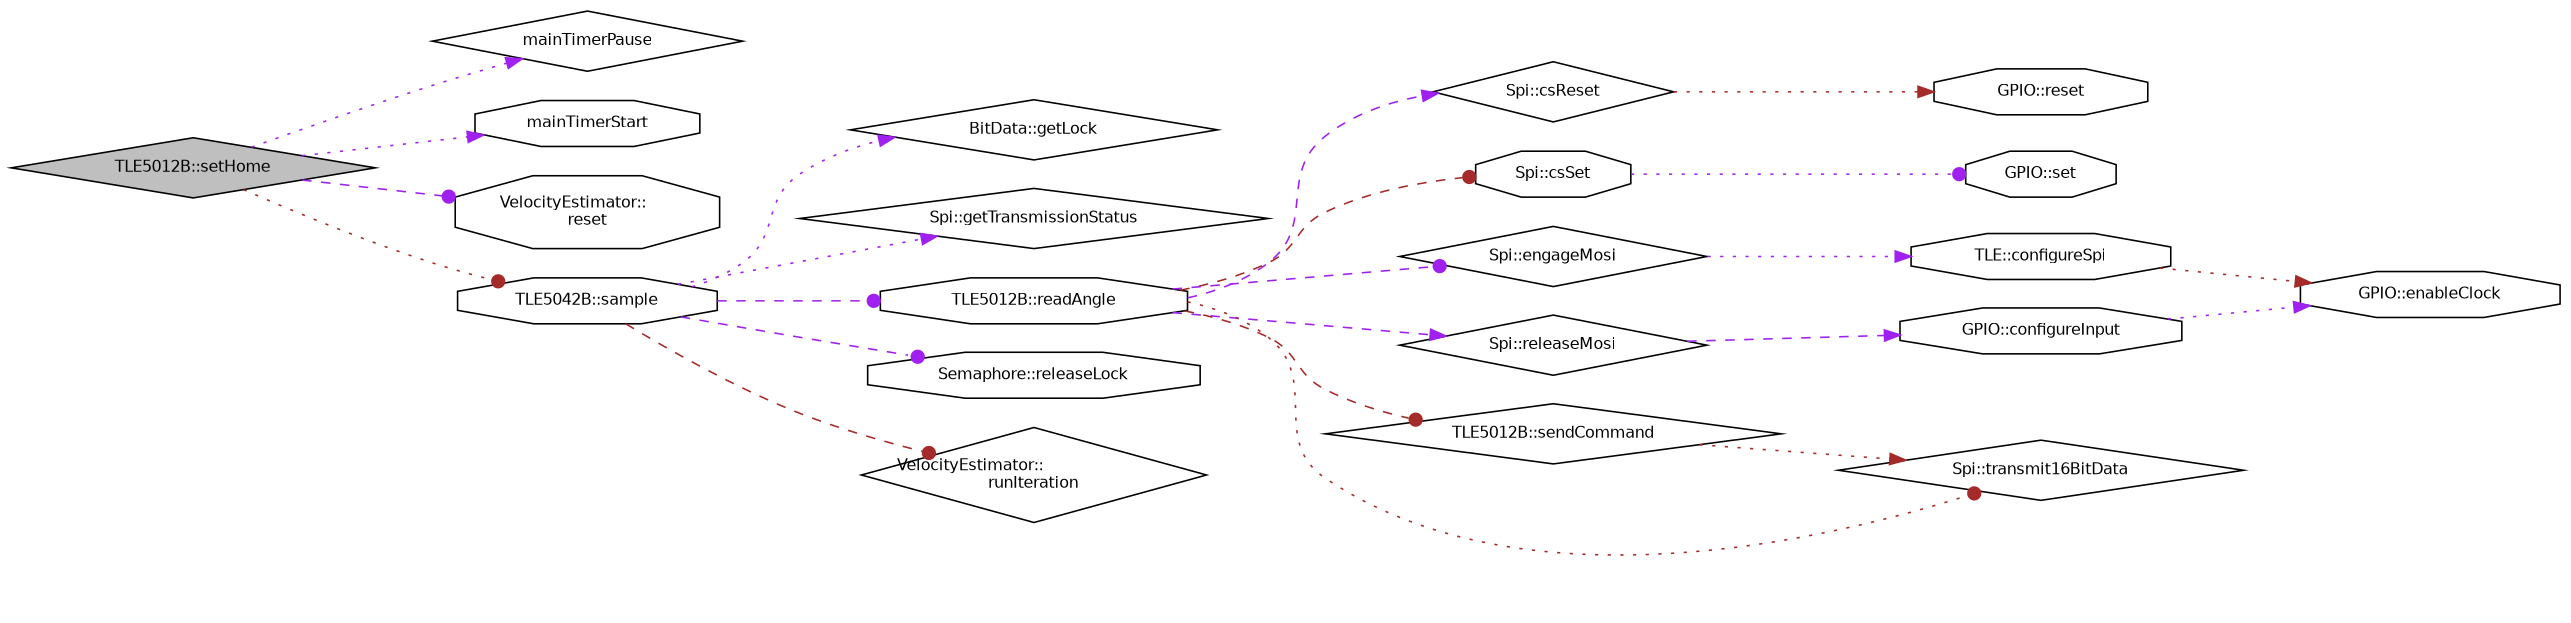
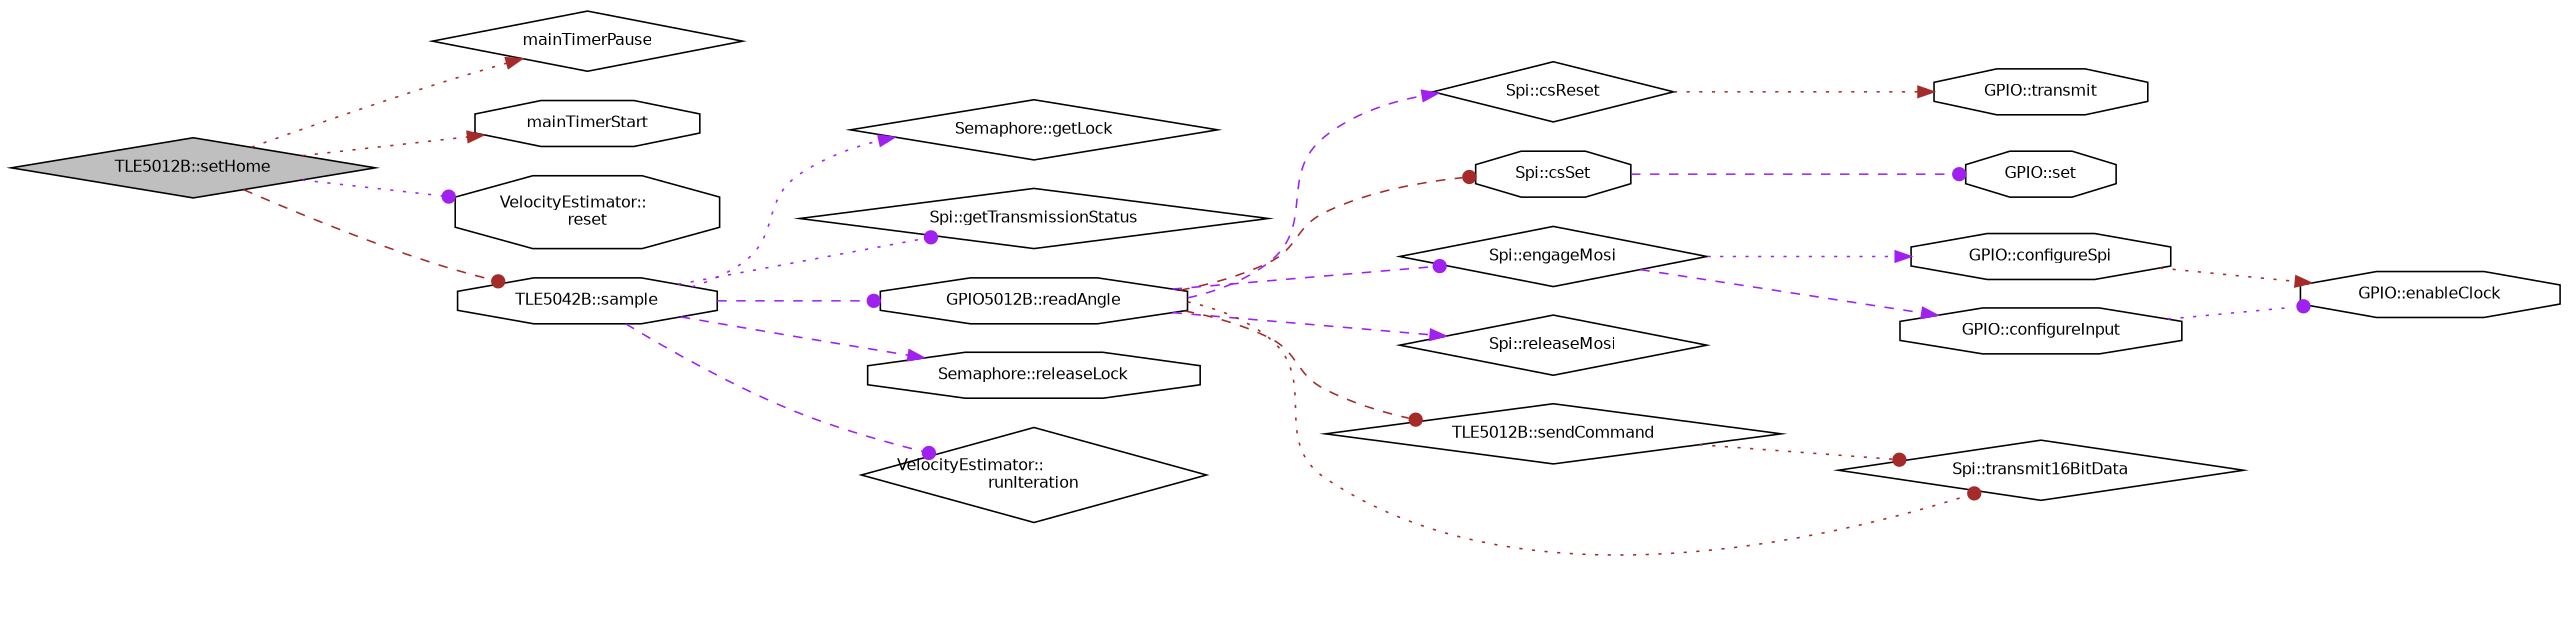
(2041, 92) -> (2041, 92)
(378, 103) -> (378, 103)
(1034, 130) -> (1034, 130)
(385, 146) -> (385, 146)
(1792, 174) -> (1792, 174)
(372, 188) -> (372, 188)
(366, 239) -> (366, 239)
(2041, 256) -> (2041, 256)
(800, 262) -> (800, 262)
(1034, 301) -> (1034, 301)
(2231, 313) -> (2231, 313)
(794, 336) -> (794, 336)
(1786, 338) -> (1781, 291)
(769, 400) -> (769, 400)
(1796, 452) -> (1796, 452)
